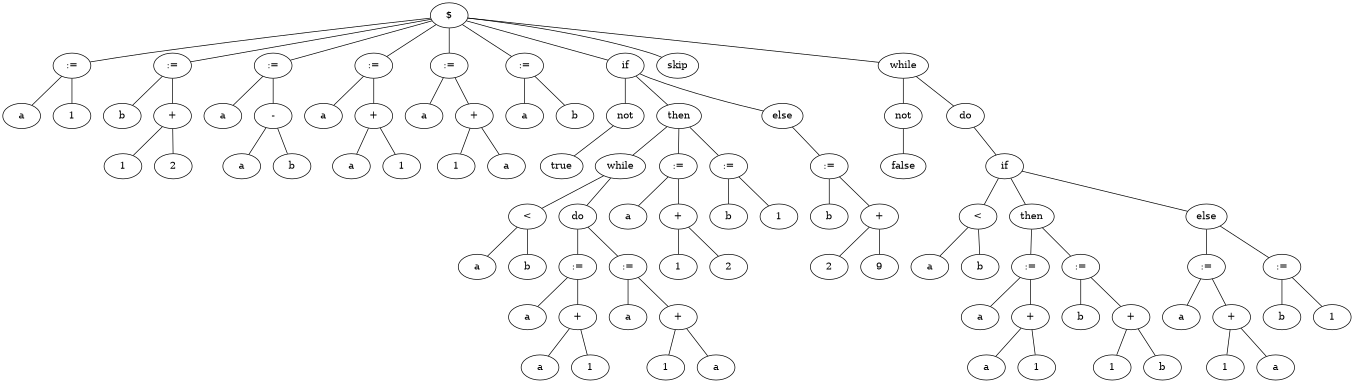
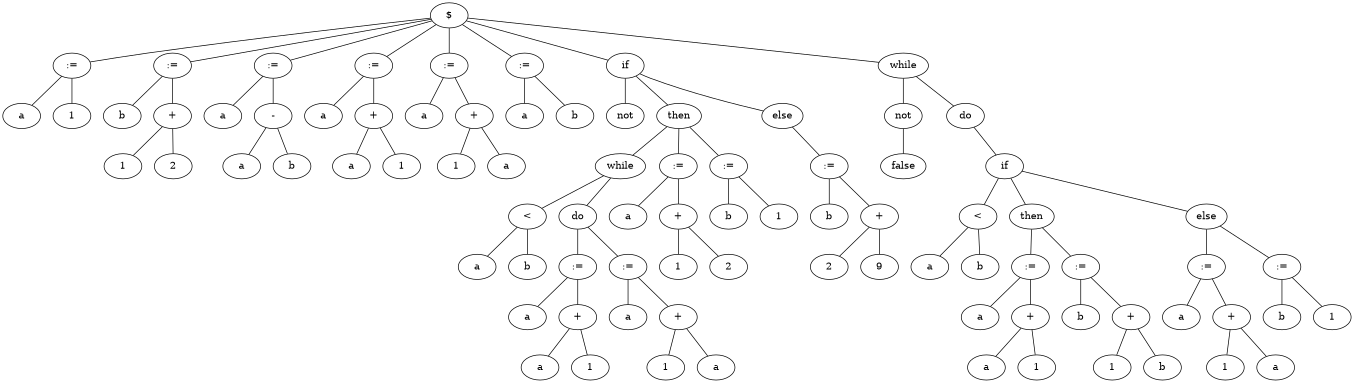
(678, 66) -> none
(562, 166) -> none
